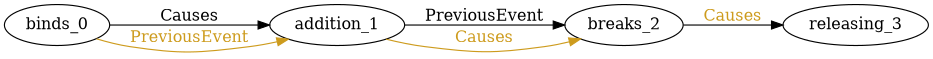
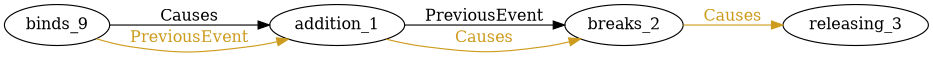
(57, 25) -> (57, 25)
(727, 25) -> (727, 25)
